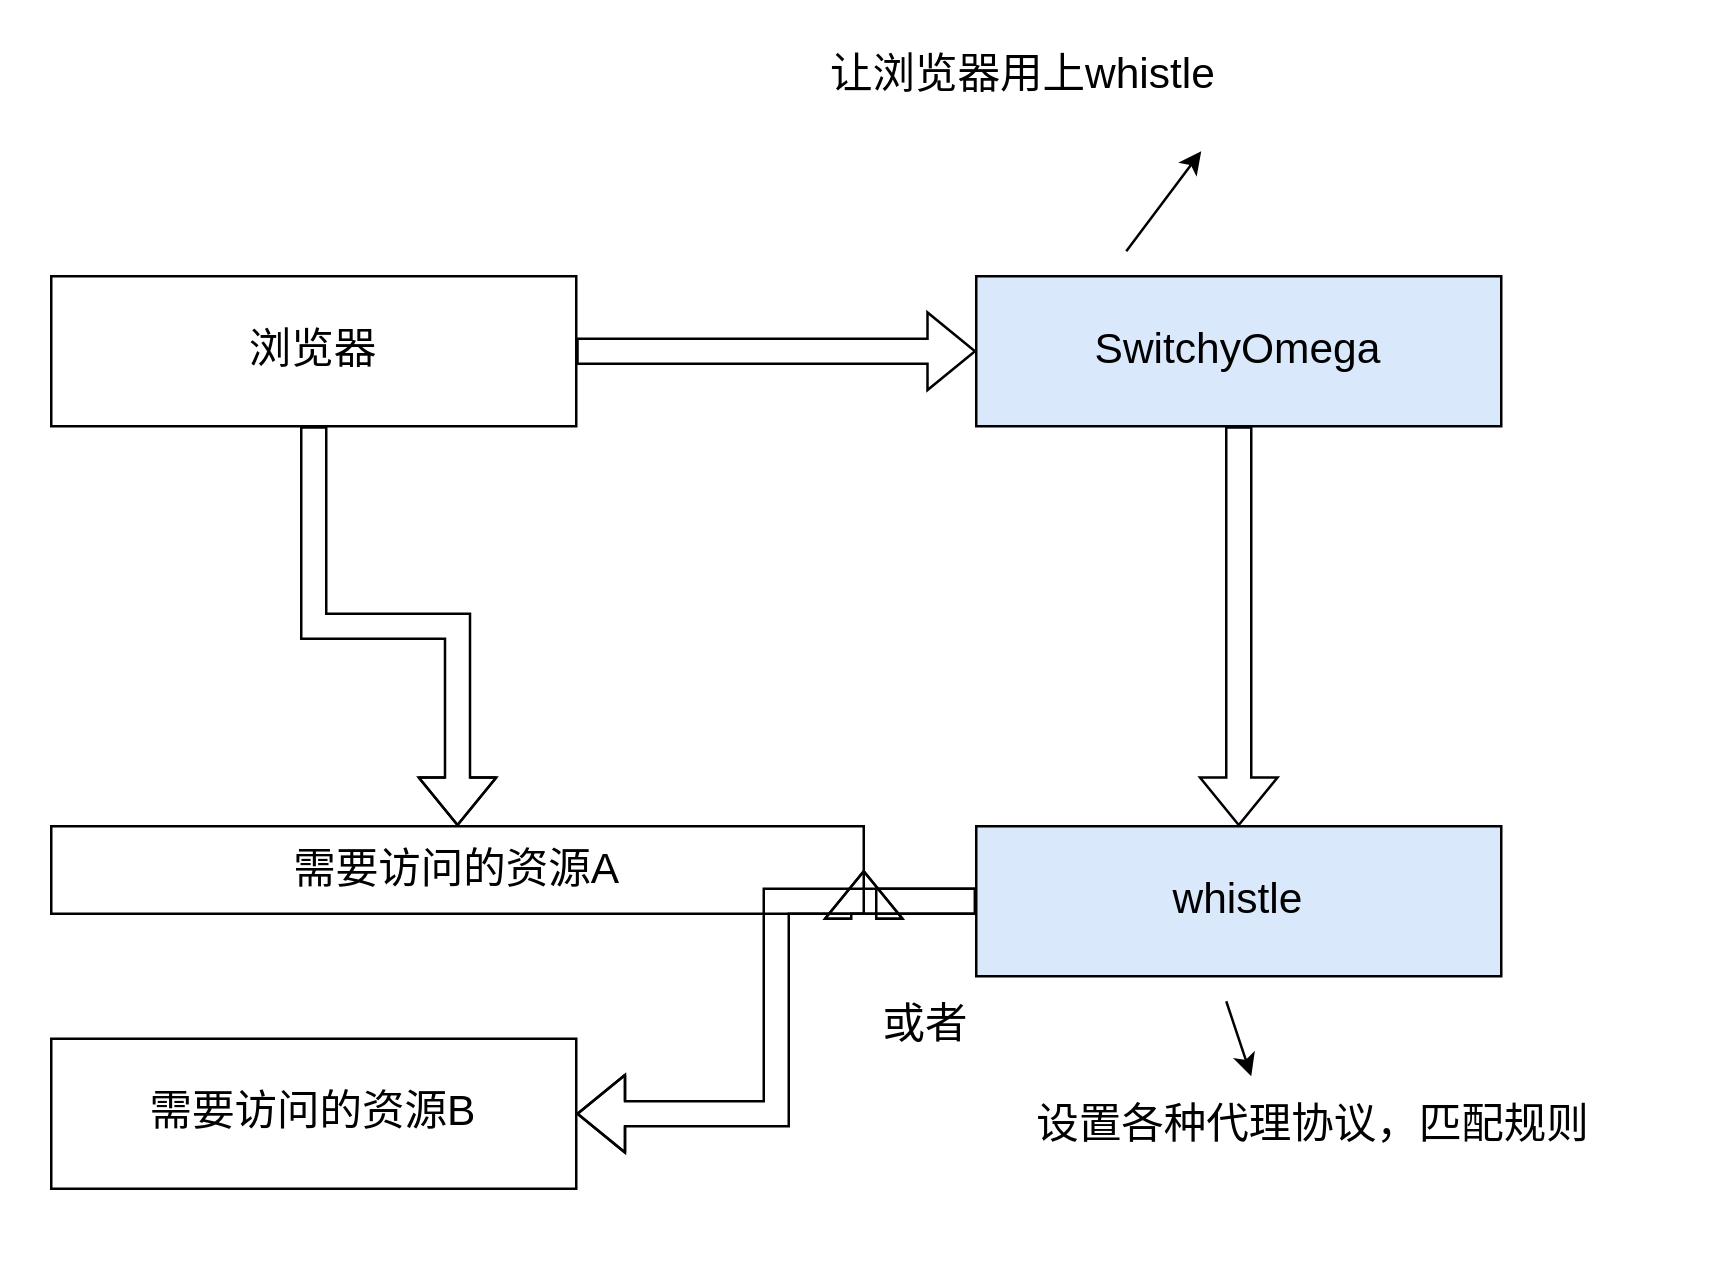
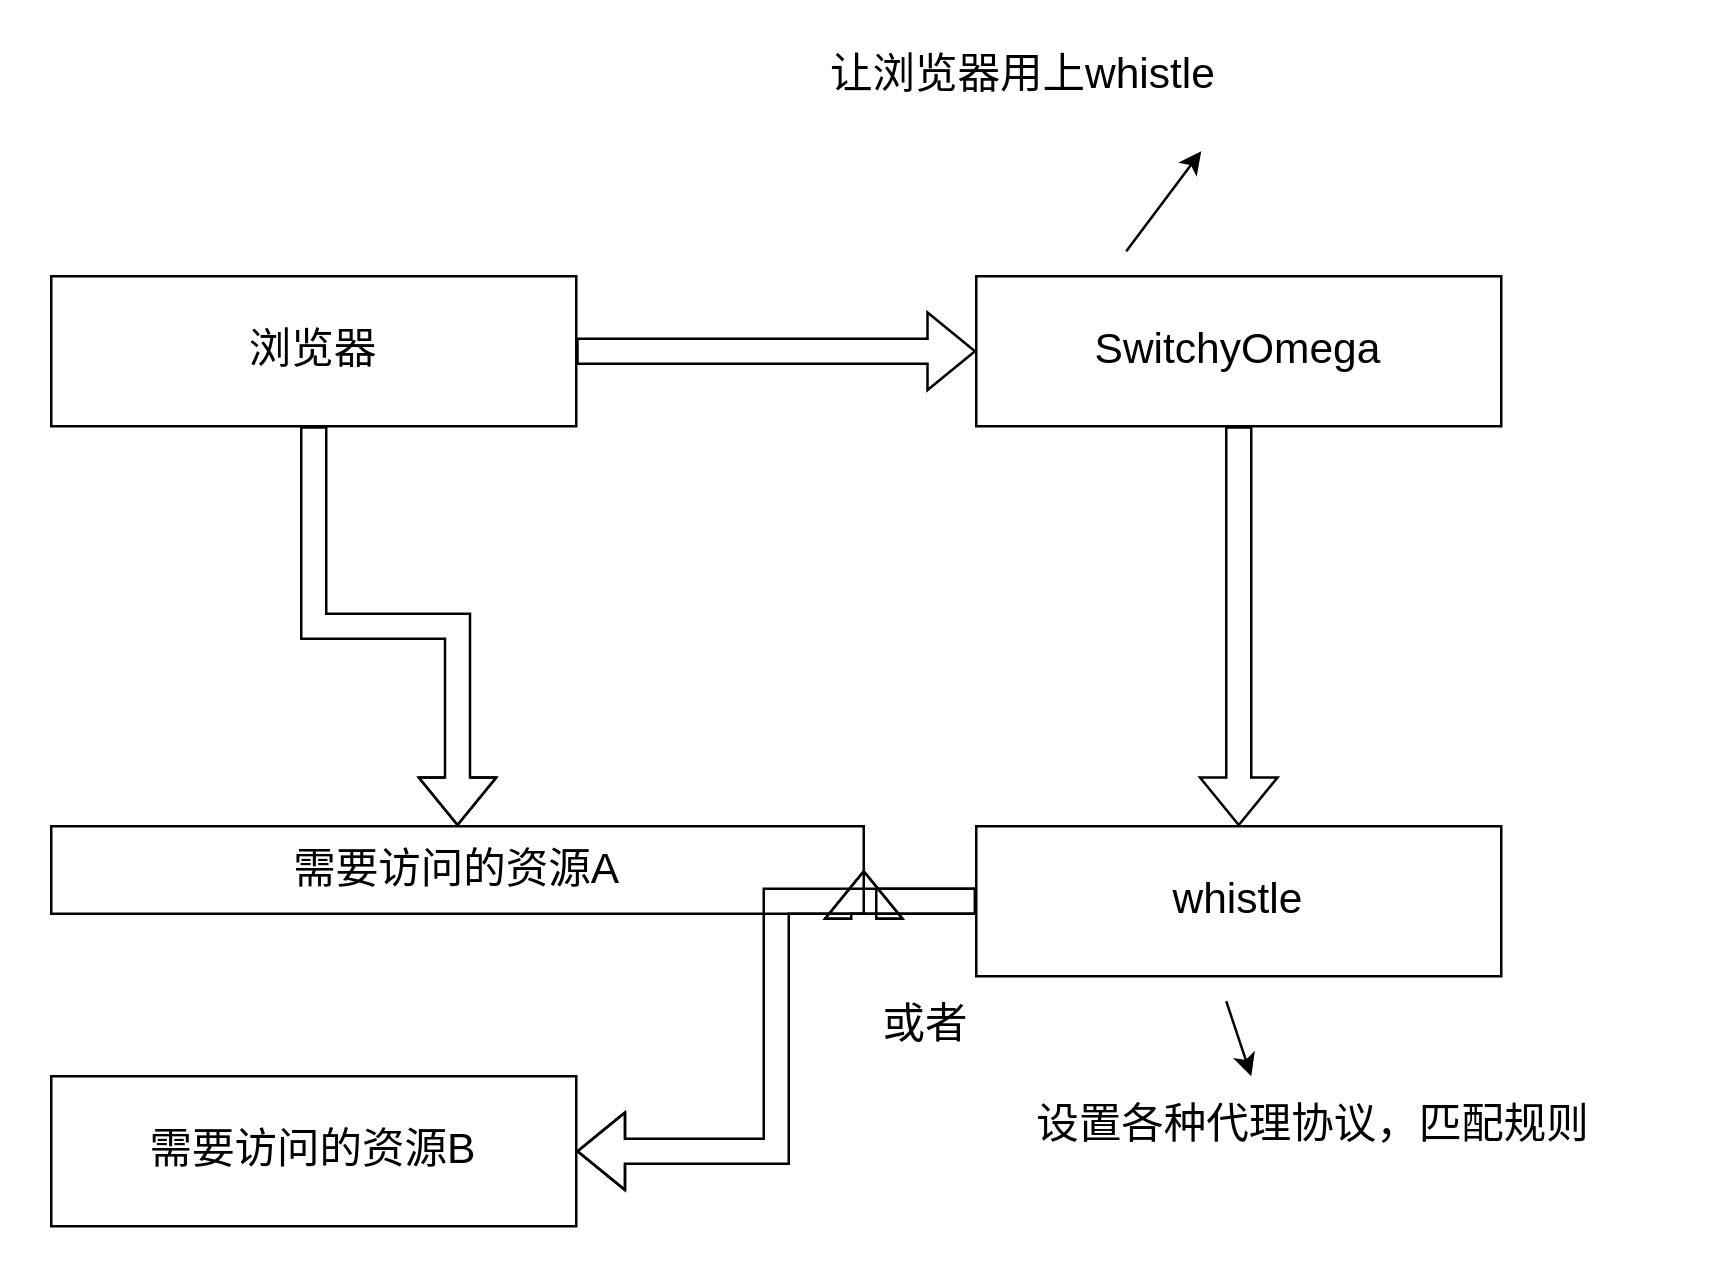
(1239, 351) -> (1239, 351)
(1239, 901) -> (1239, 901)
(314, 1114) -> (314, 1151)
